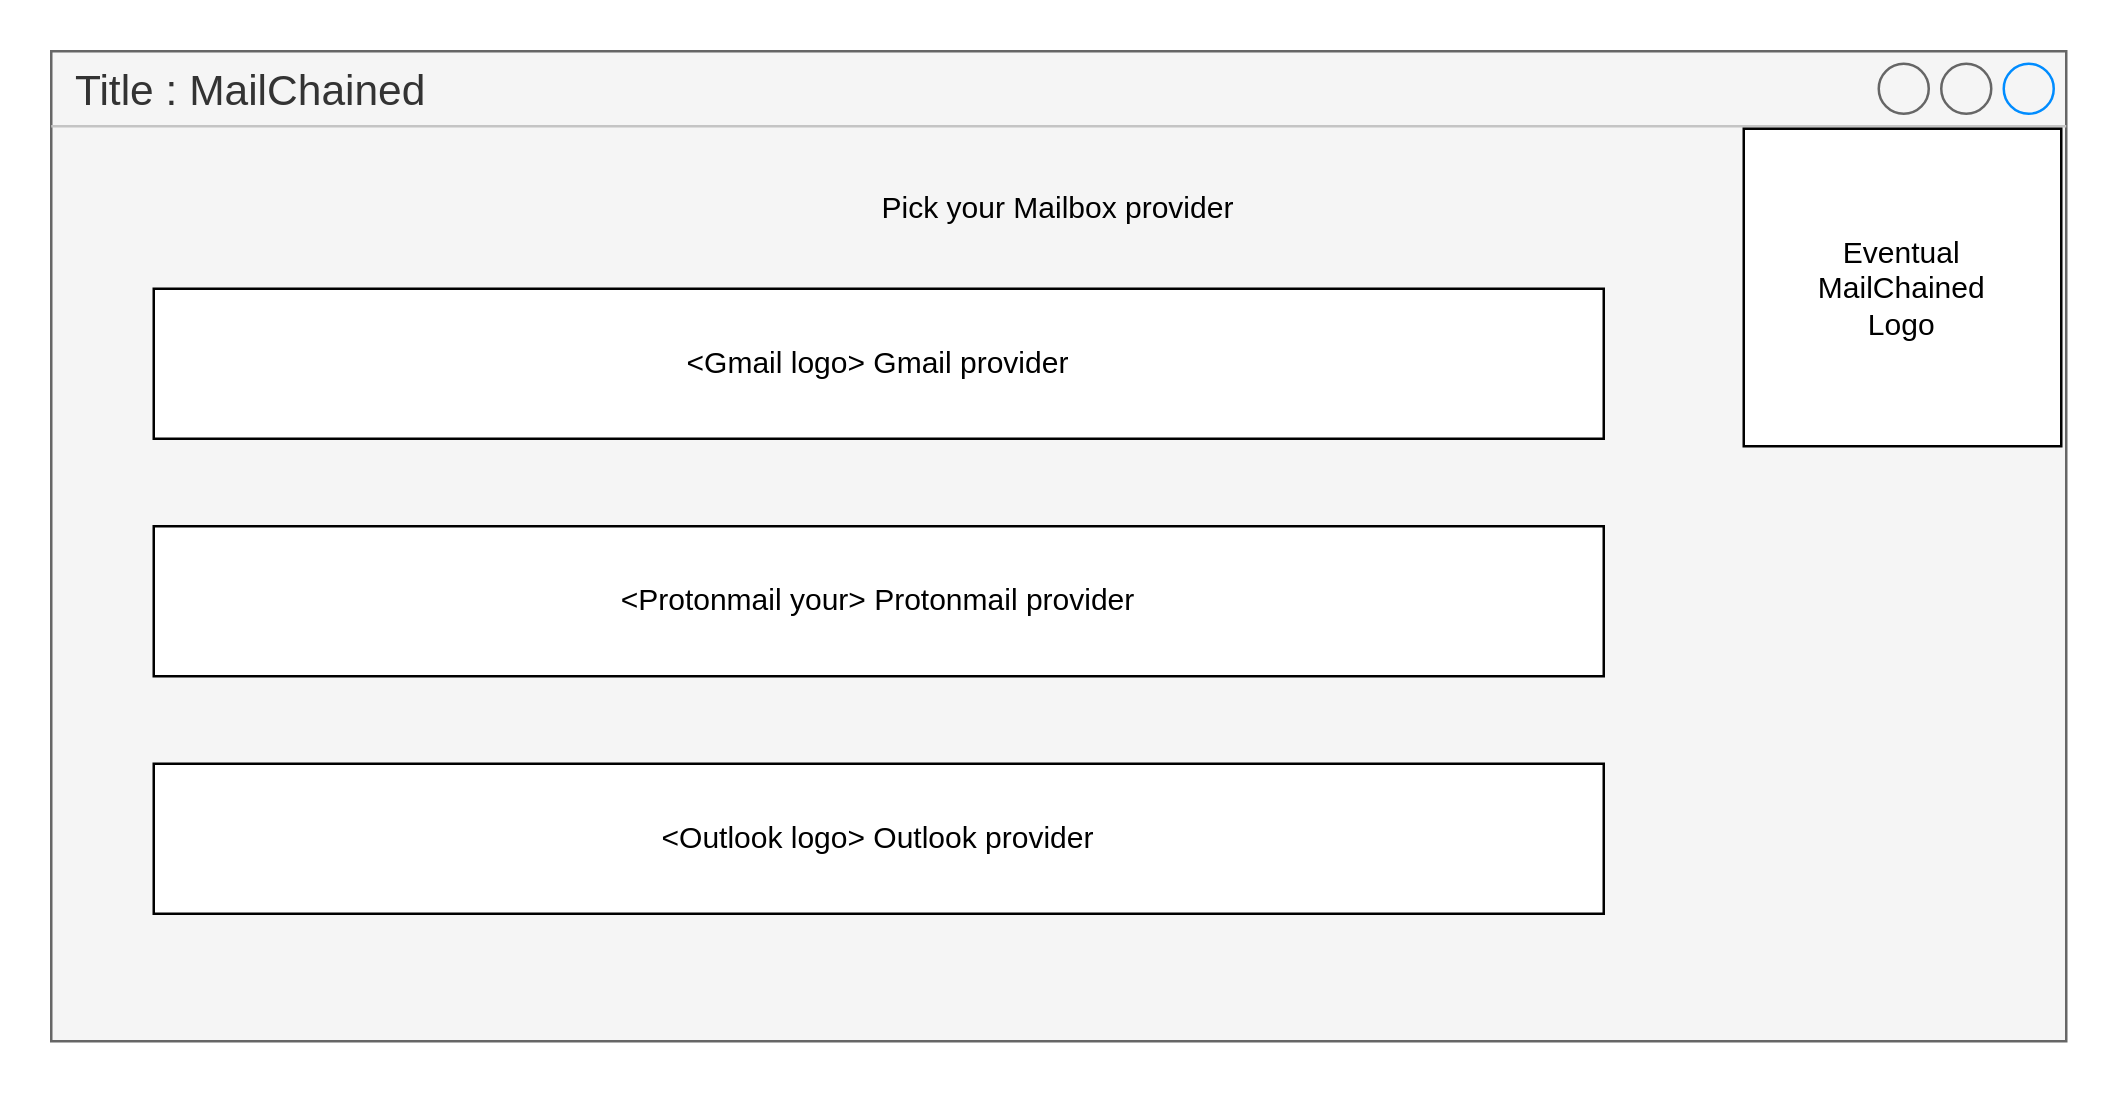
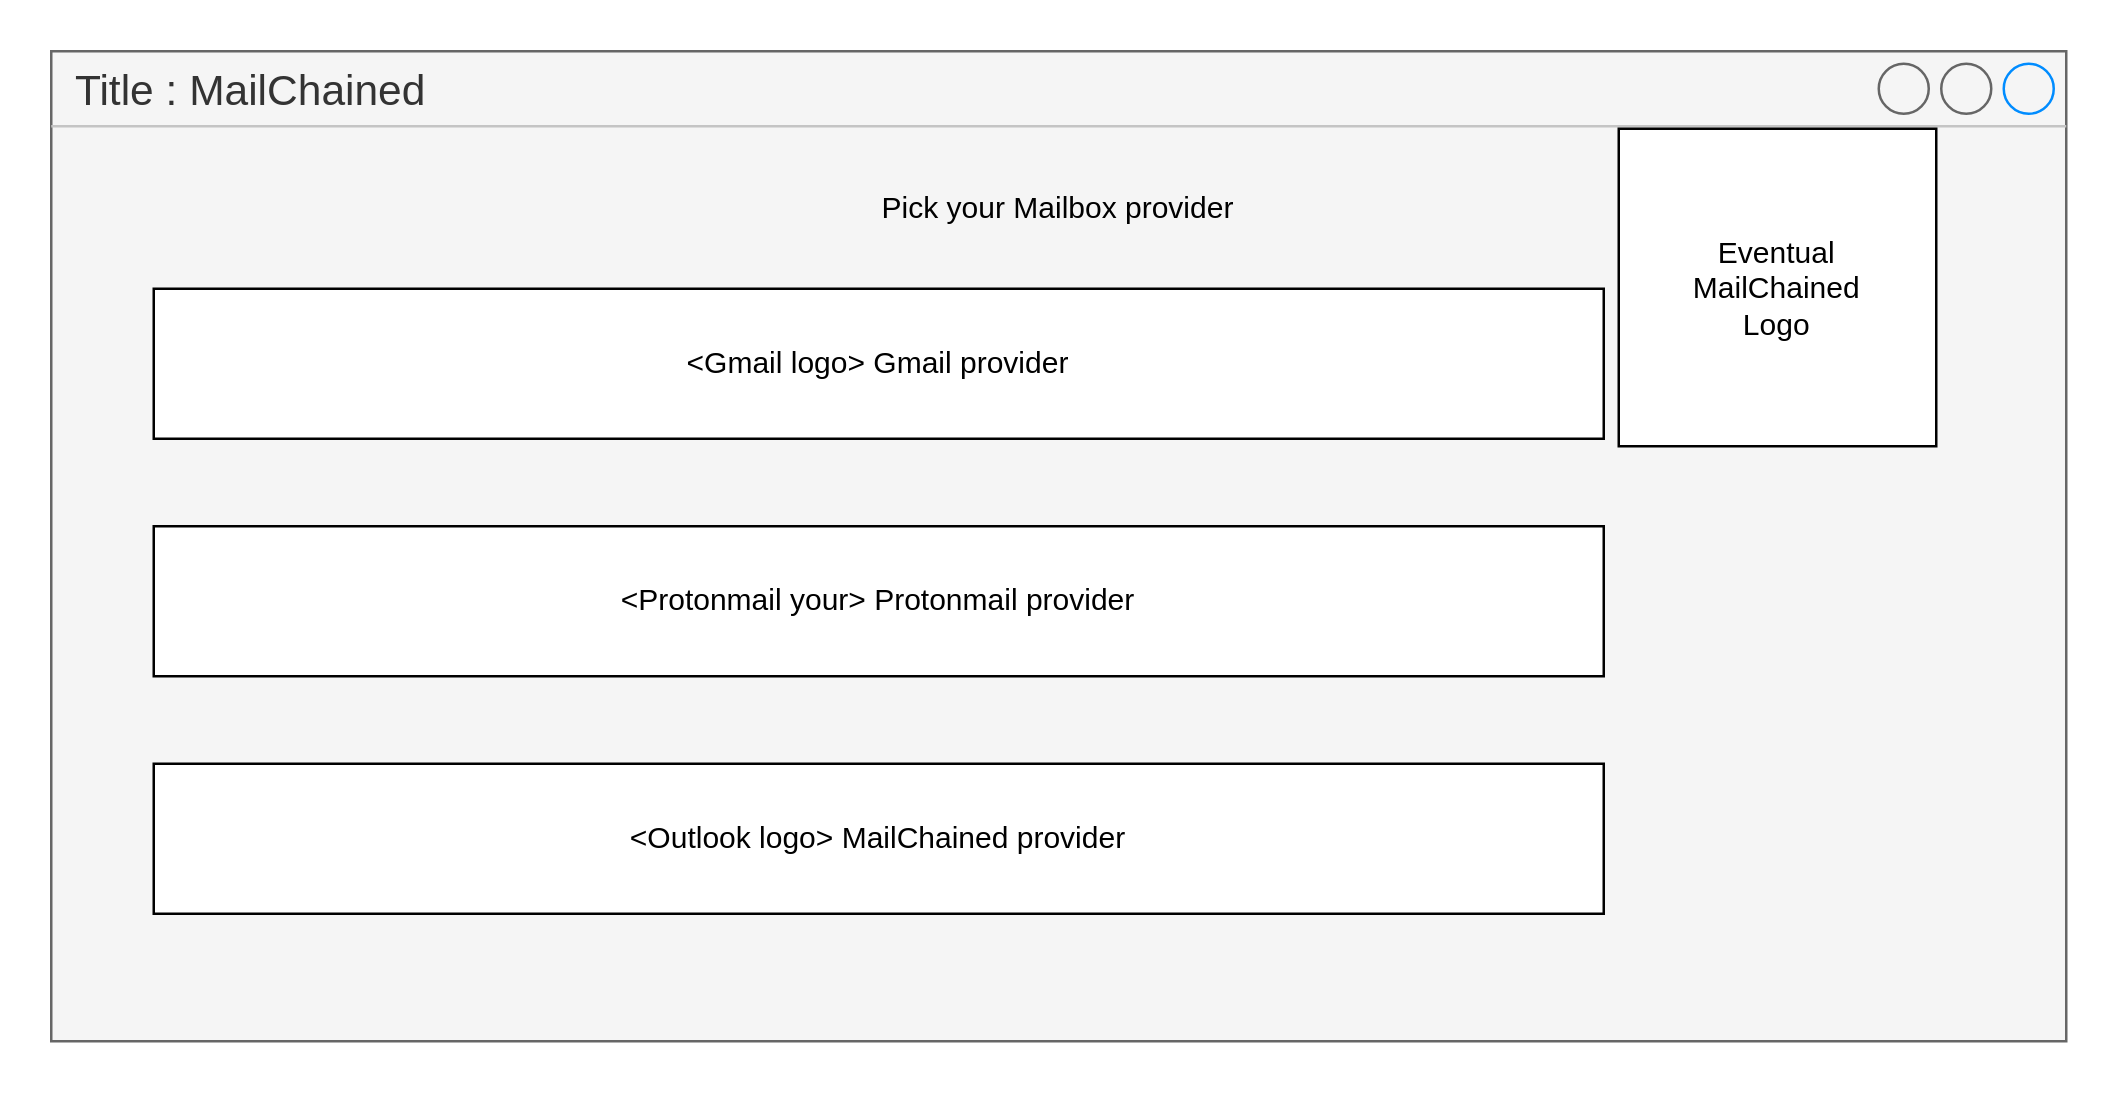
(1903, 288) -> (1778, 288)
(879, 839) -> (879, 839)
